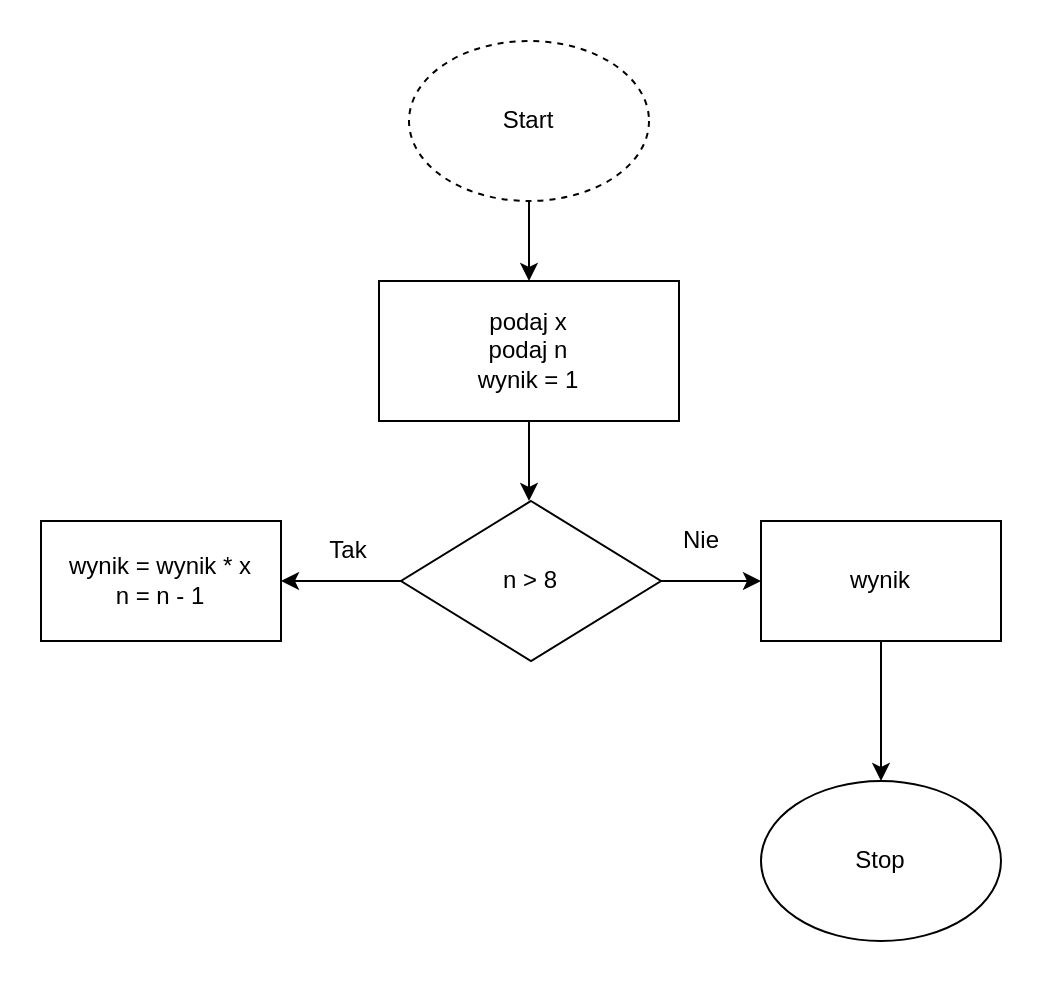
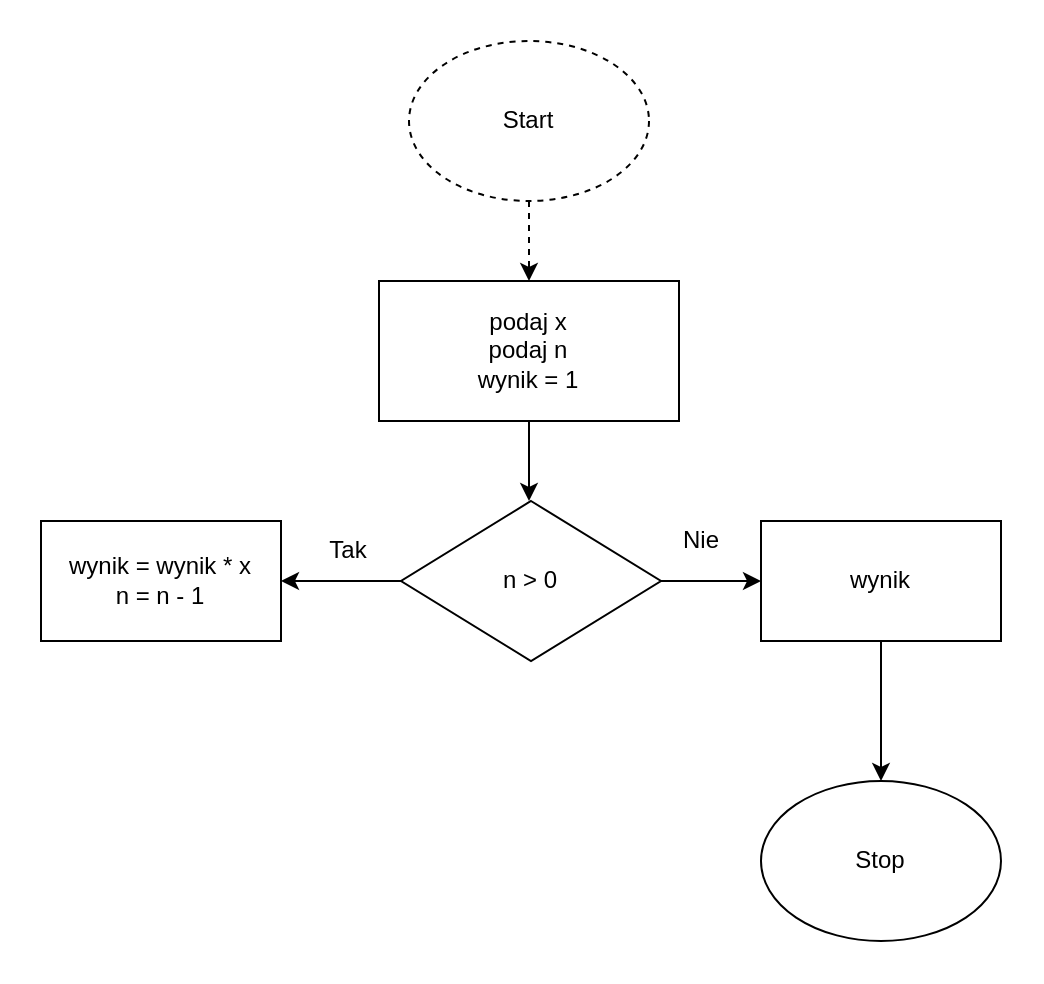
(529, 233) -> (529, 233)
(531, 581) -> (531, 581)
